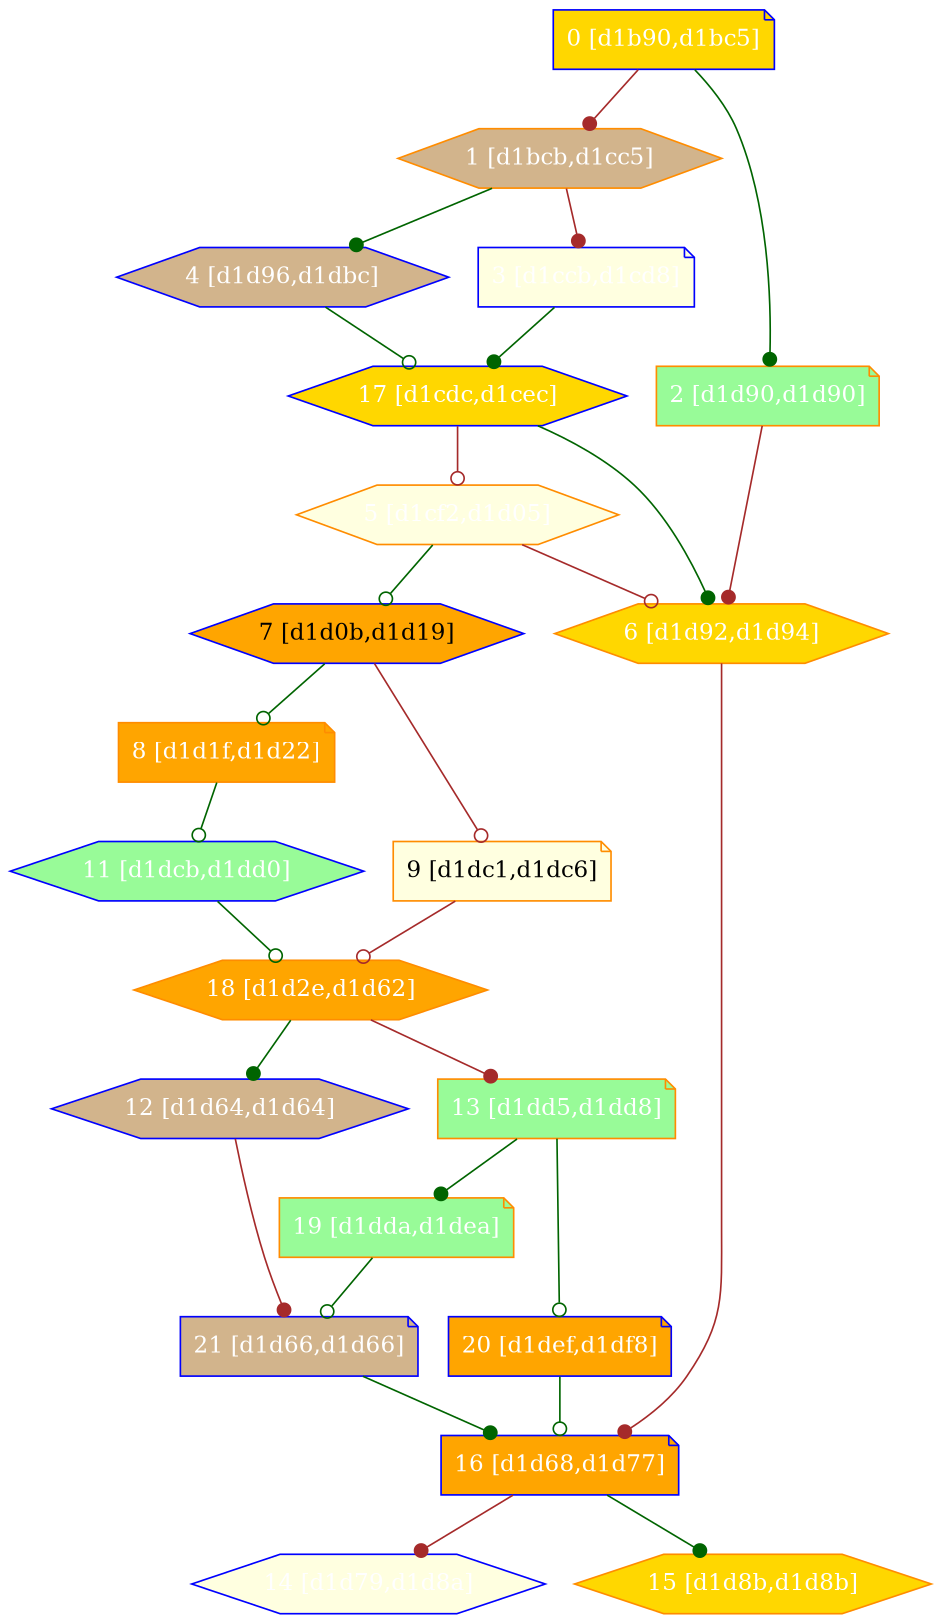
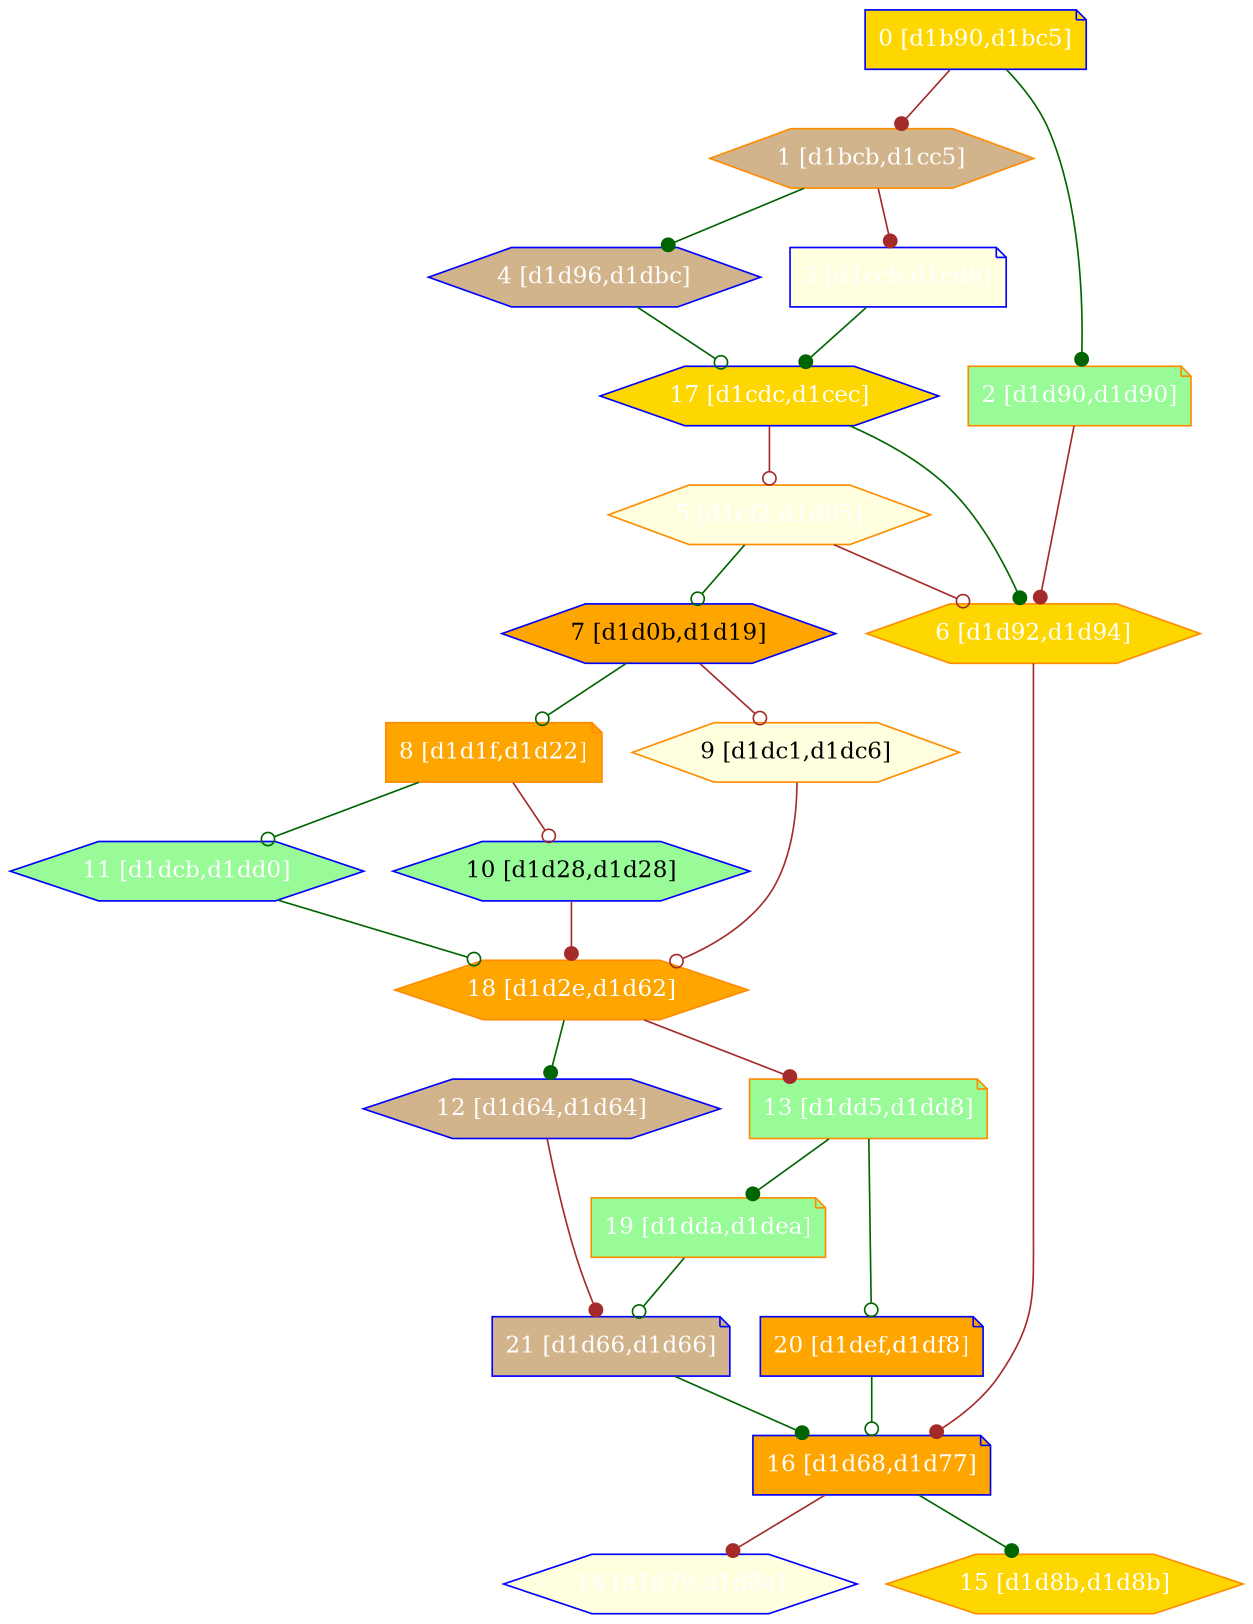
(502, 871) -> (796, 752)
none -> (571, 871)
